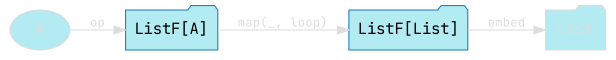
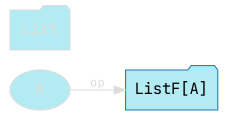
(408, 30) -> none
